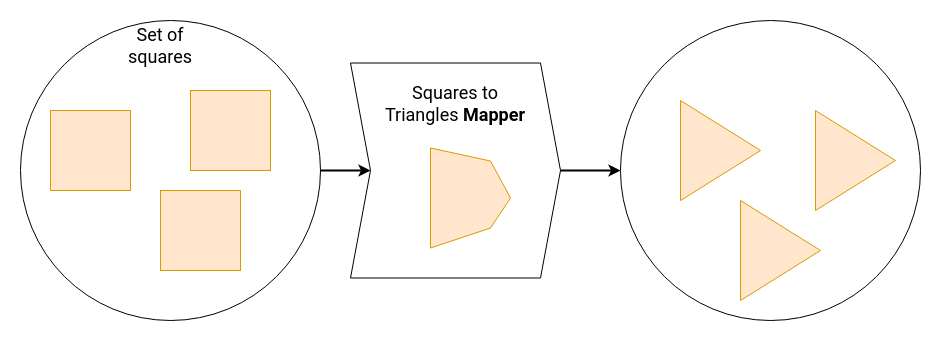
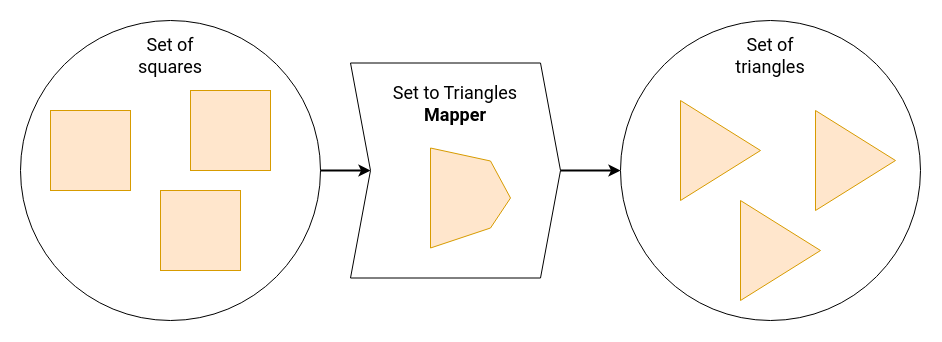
(161, 46) -> (171, 56)
none -> (771, 56)
(456, 104) -> (456, 104)
